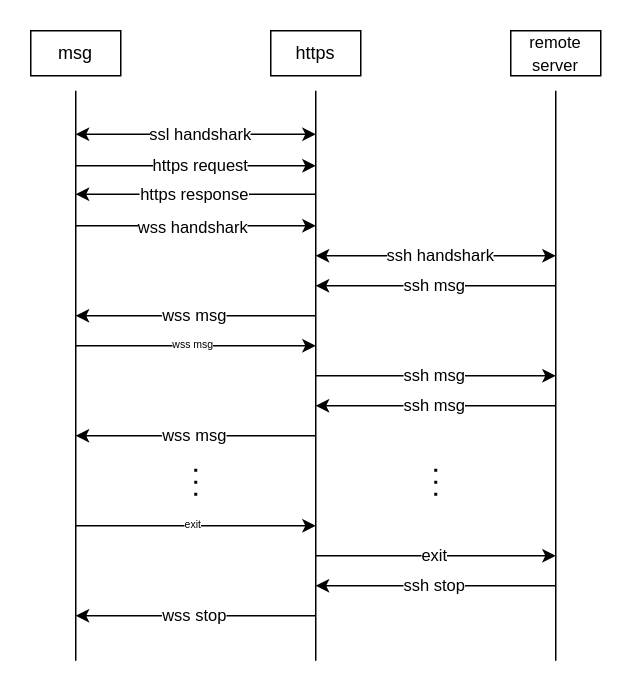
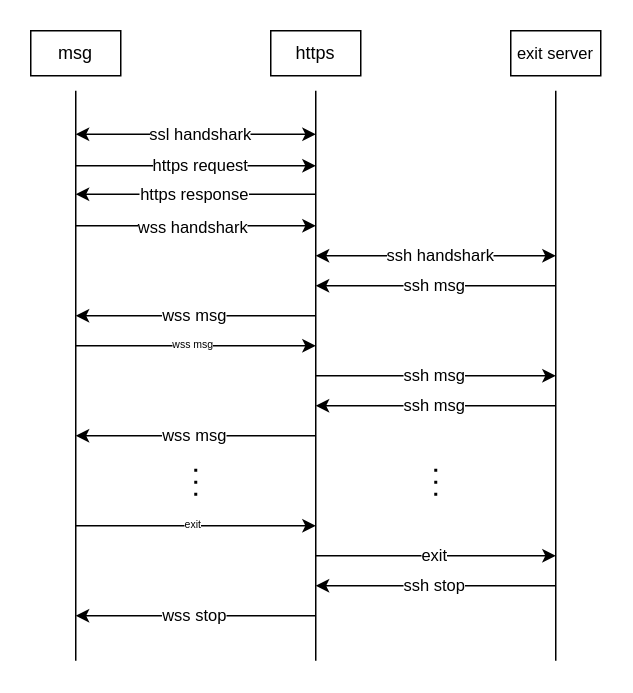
(556, 53) -> (556, 53)
